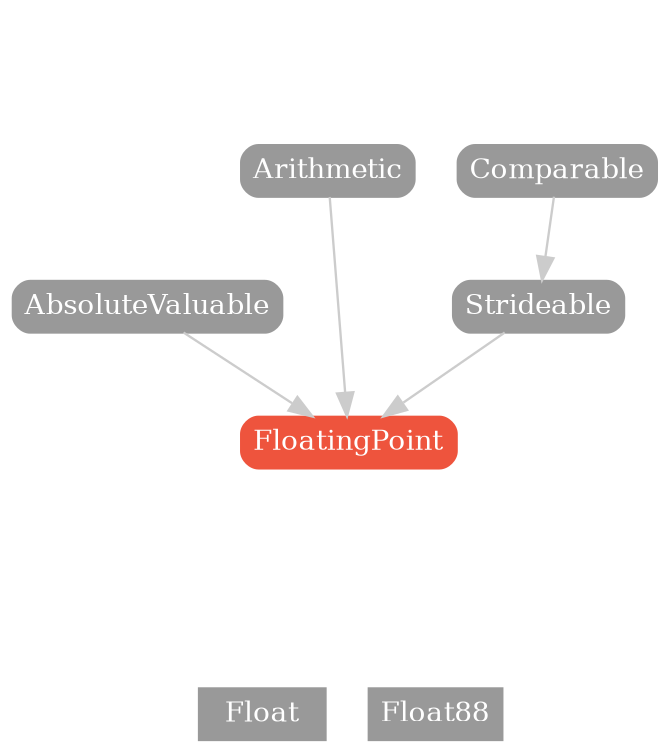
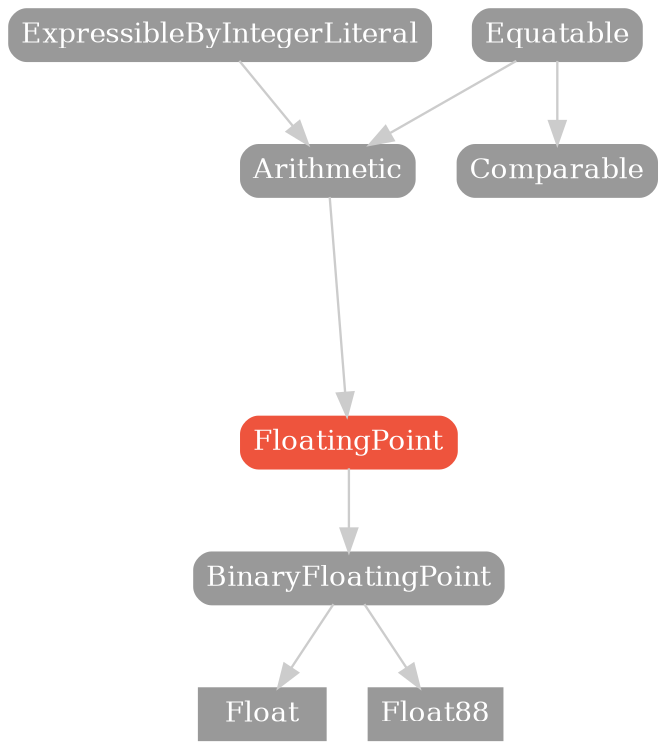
none -> (220, 35)
none -> (557, 35)
(148, 307) -> none
(539, 307) -> none
none -> (349, 578)
